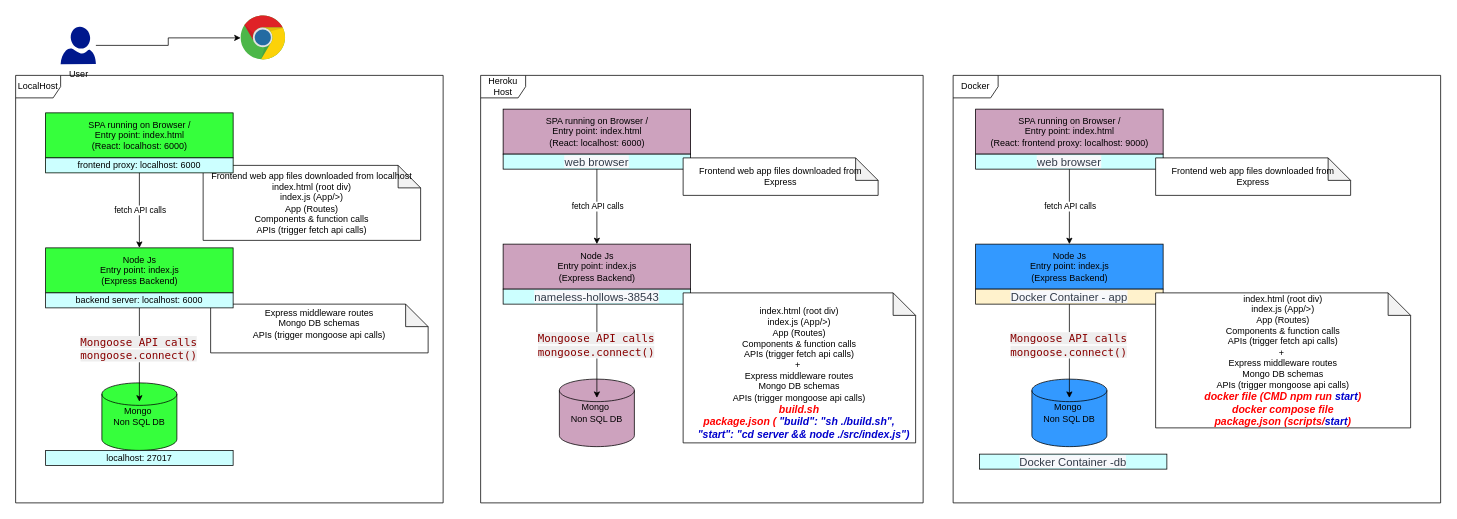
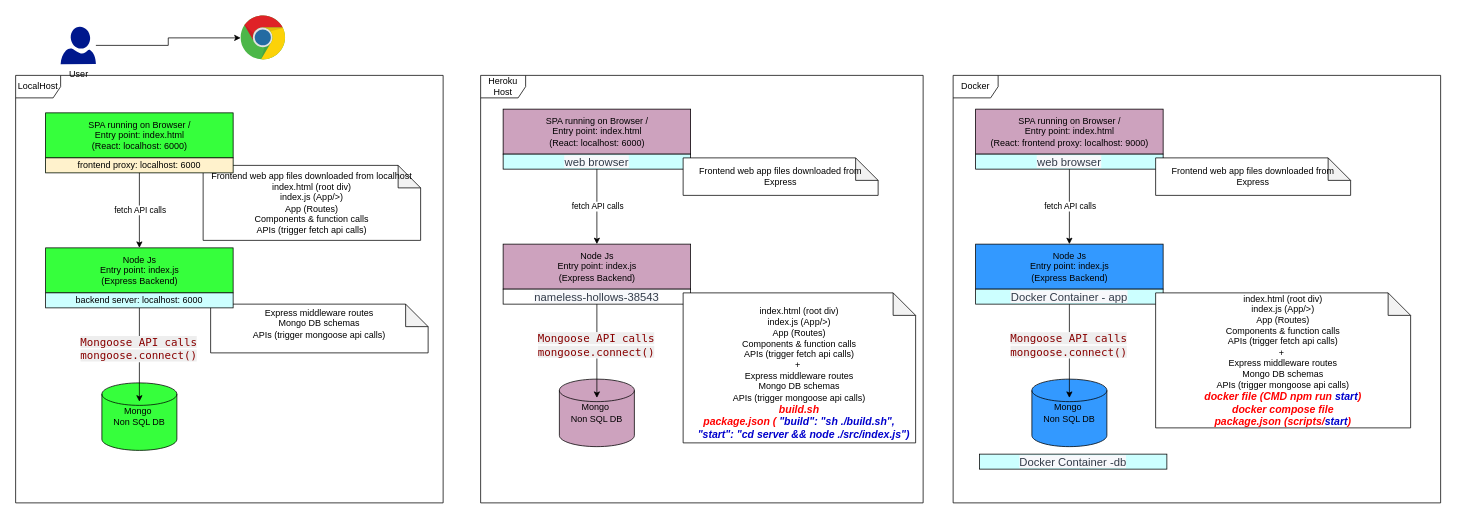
(139, 165) -> (139, 165)
(597, 297) -> (597, 297)
(1069, 297) -> (1069, 297)
(139, 458) -> none
